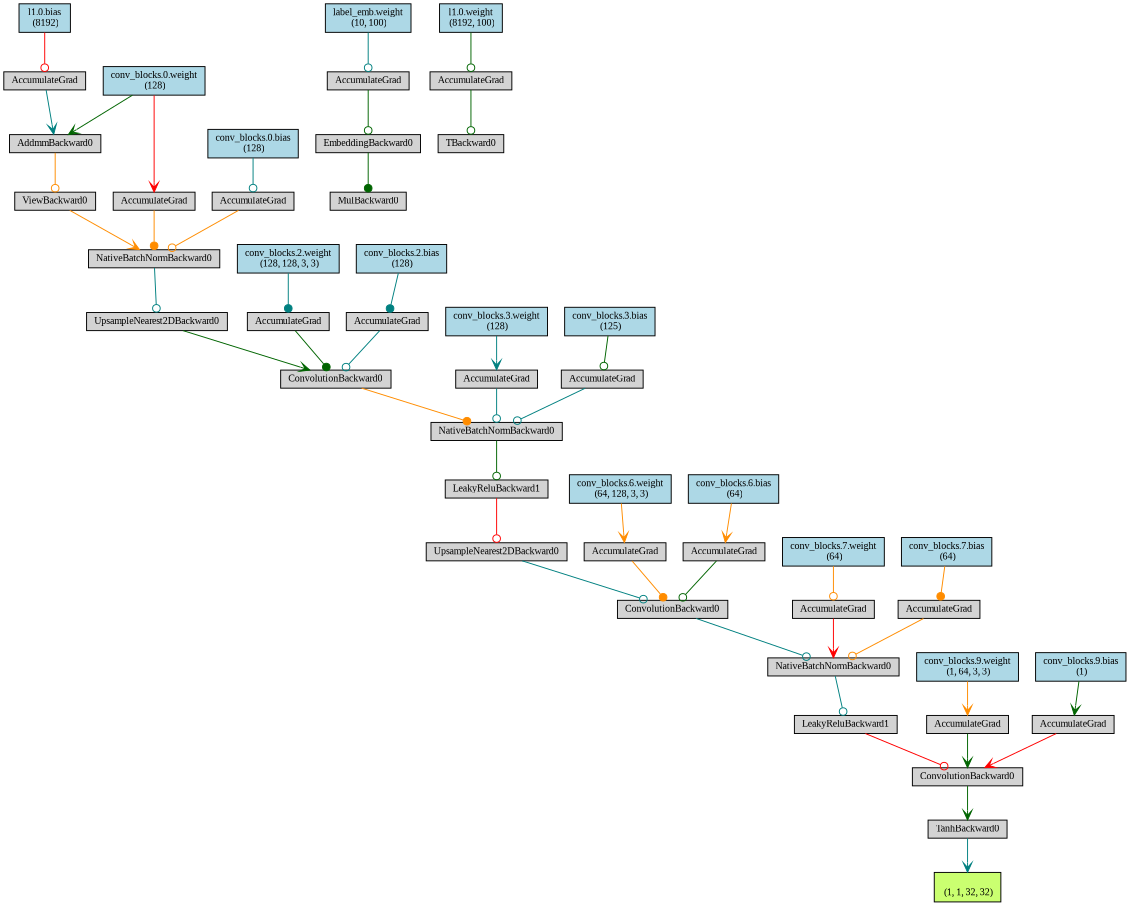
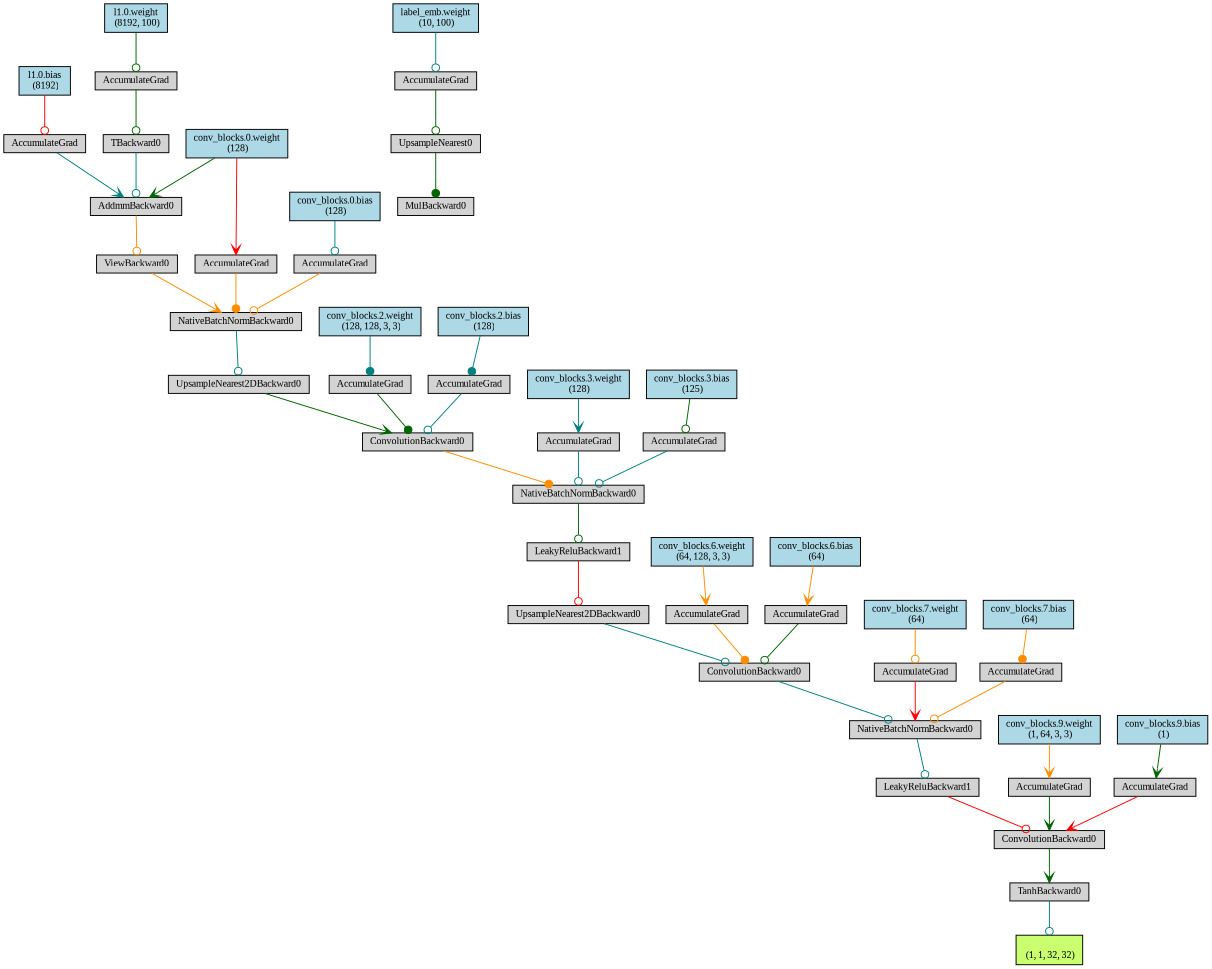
(368, 144) -> (436, 144)
none -> (136, 171)
(968, 850) -> (1049, 914)
